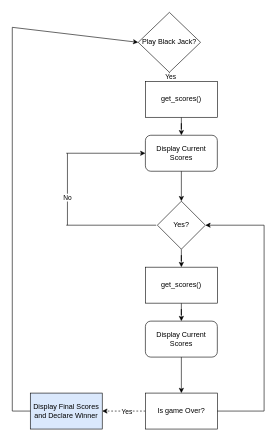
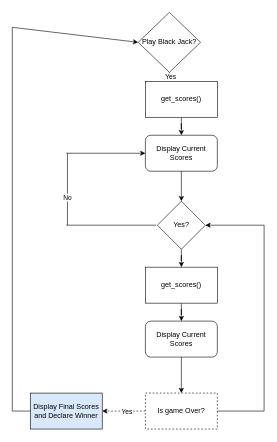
(182, 411) -> (182, 411)
